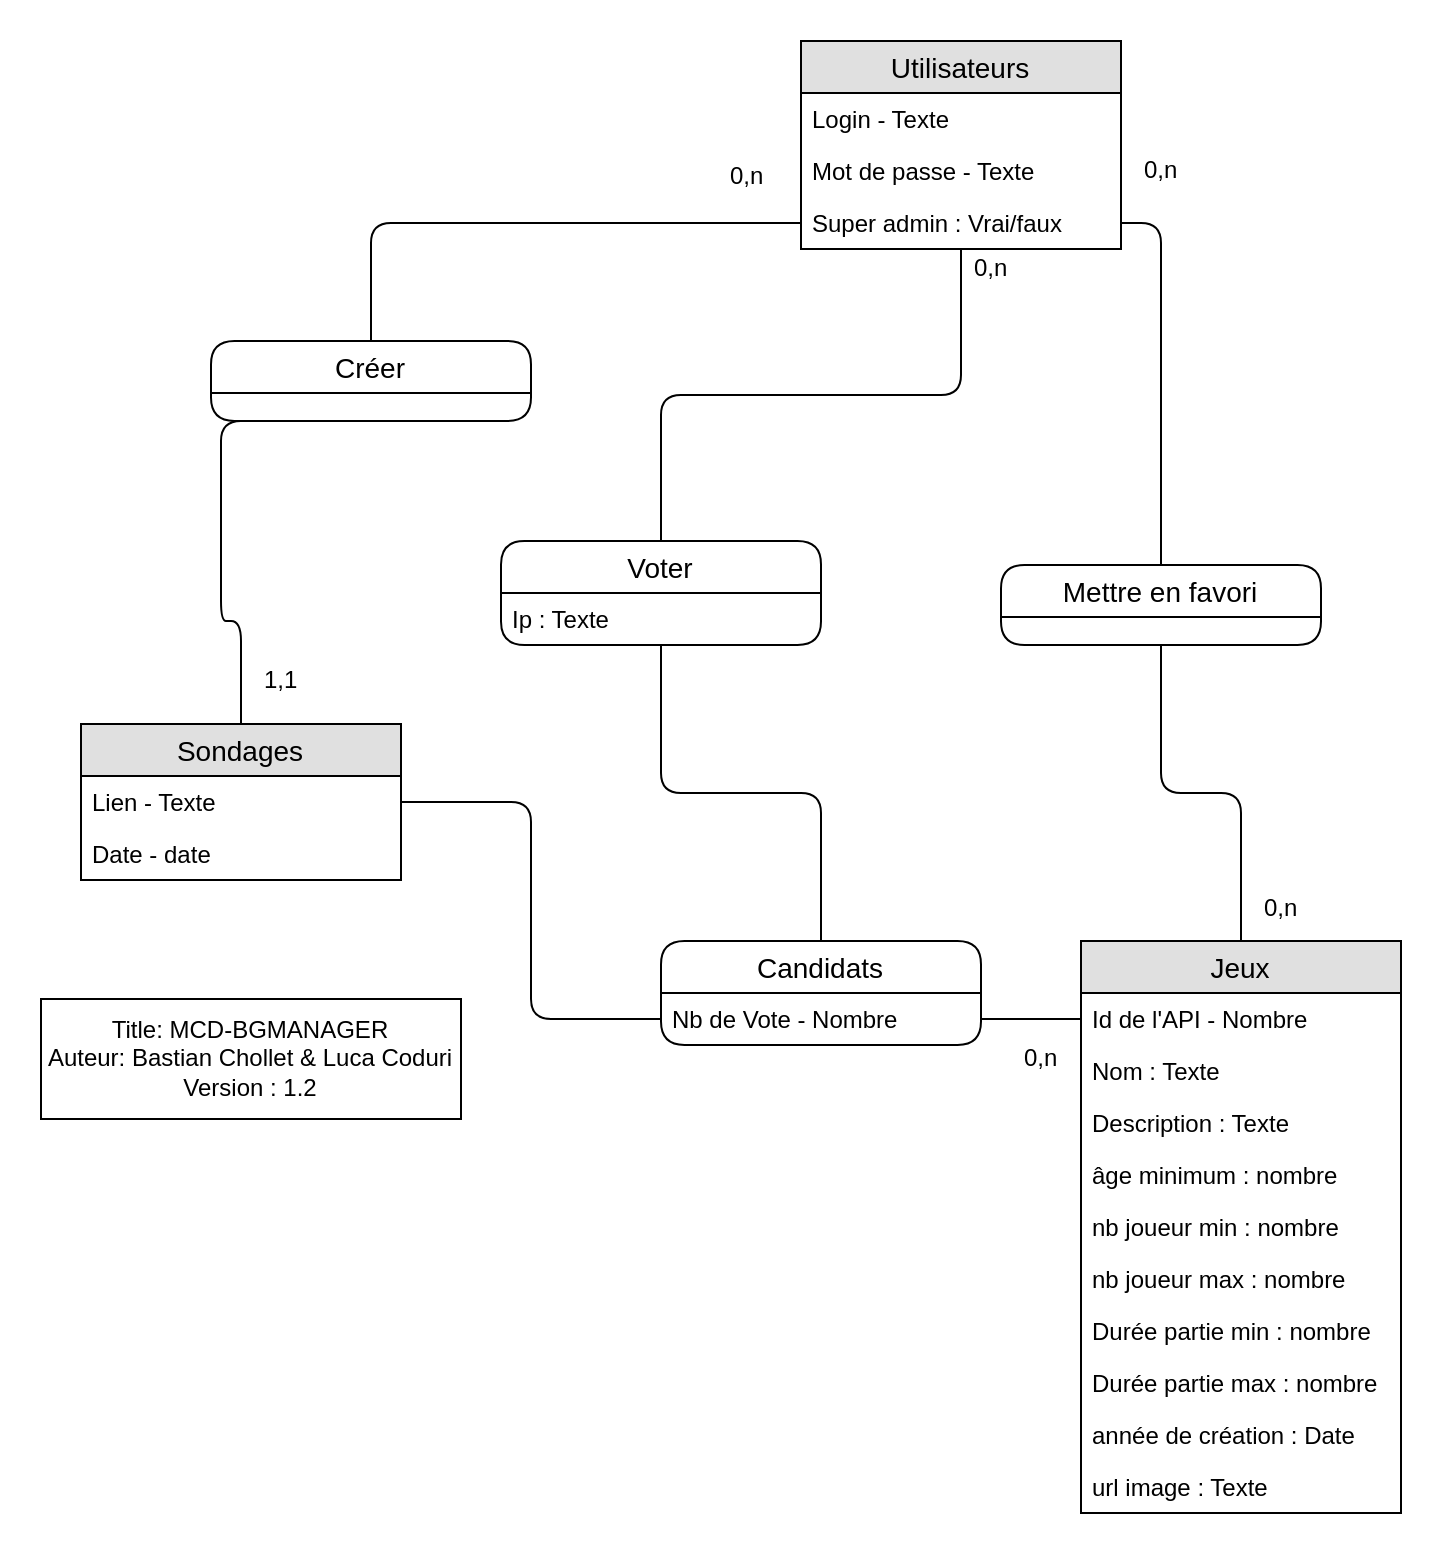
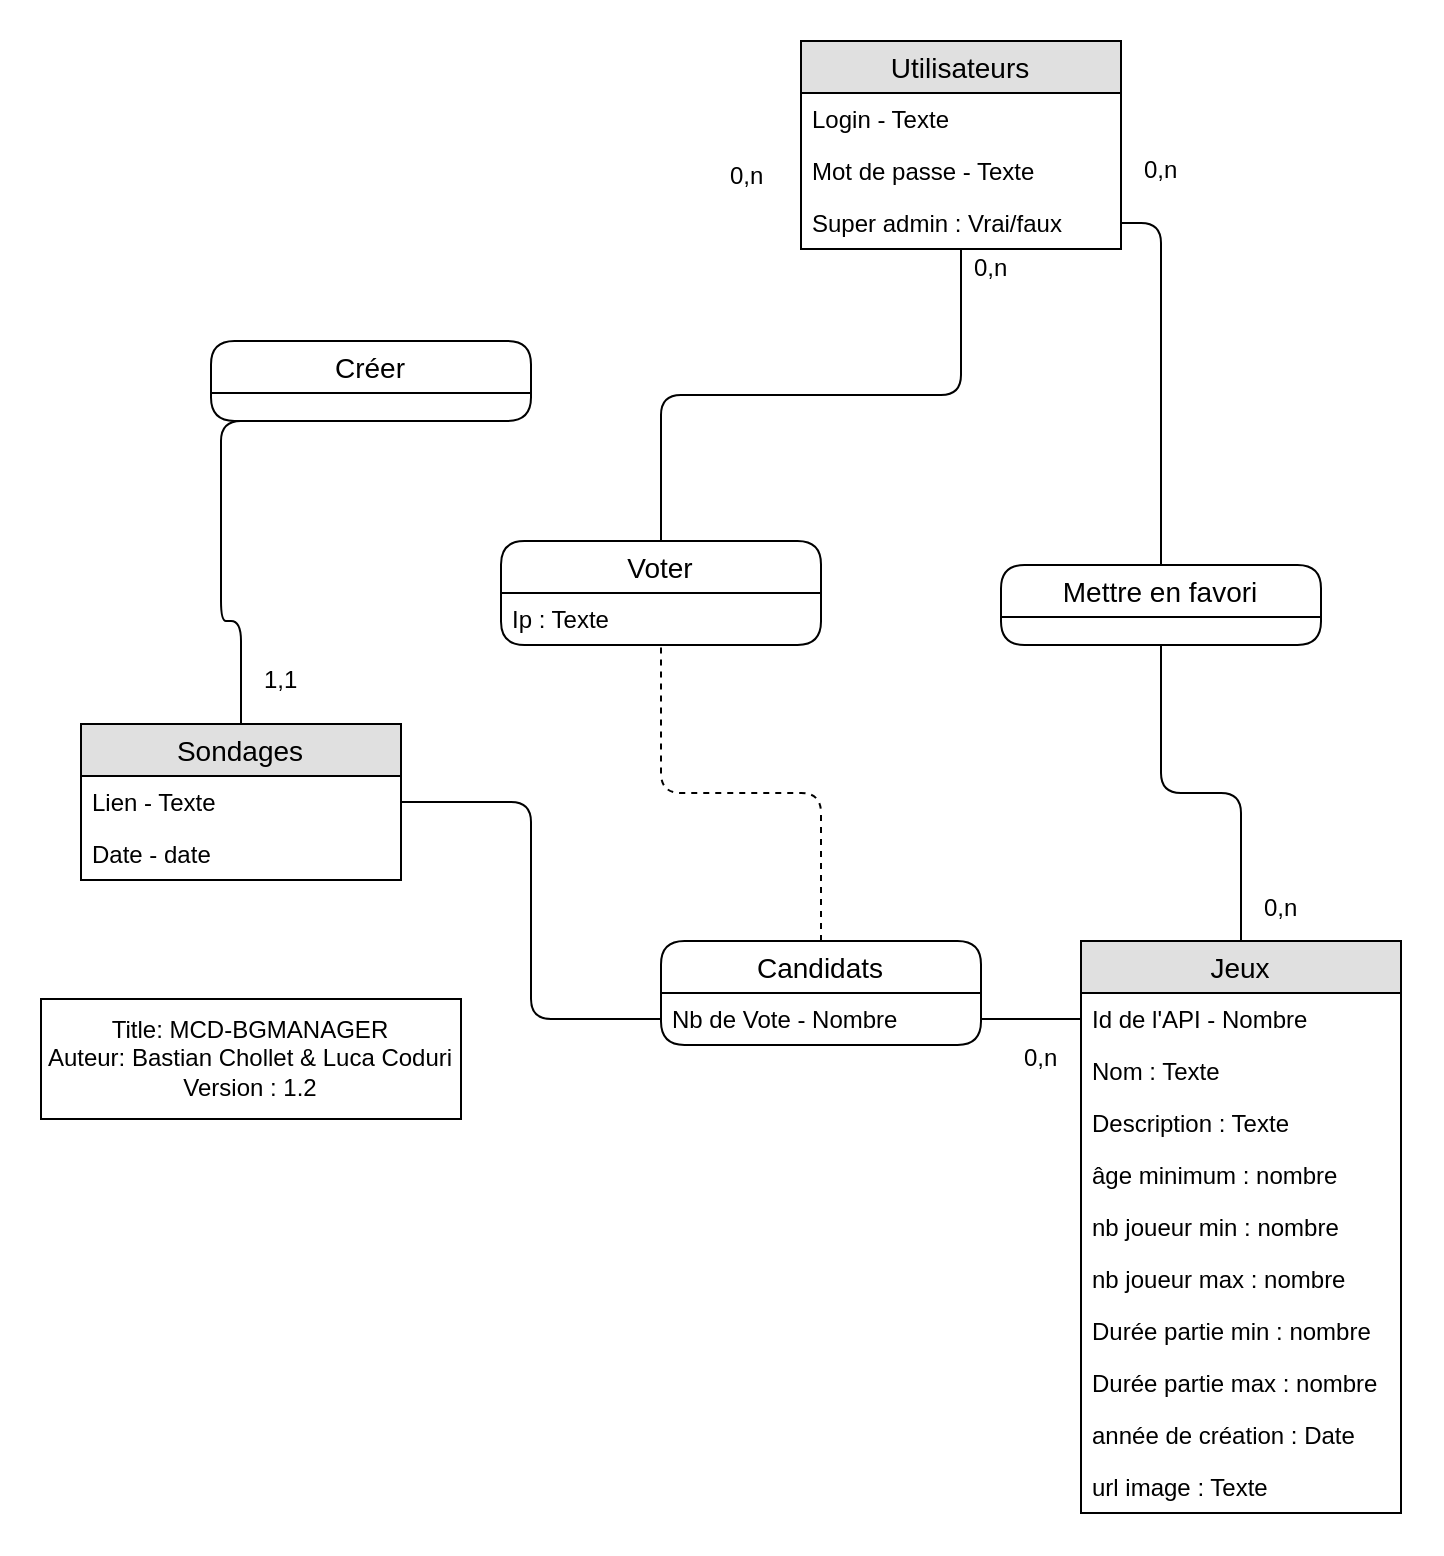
(534, 223) -> none
(739, 793) -> (739, 793)
